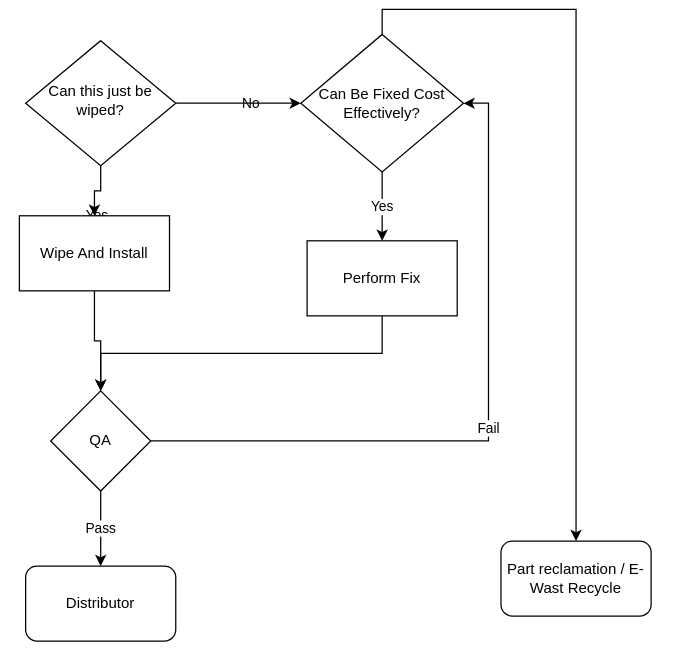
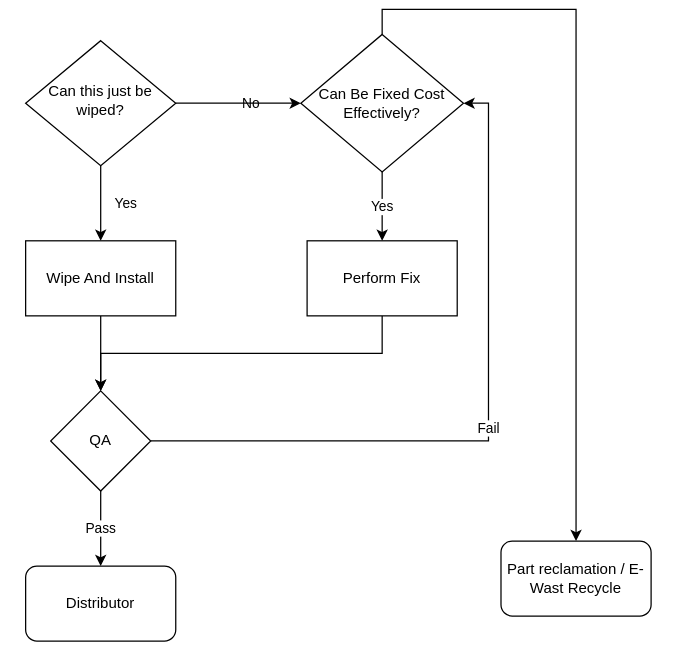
(94, 253) -> (101, 278)
